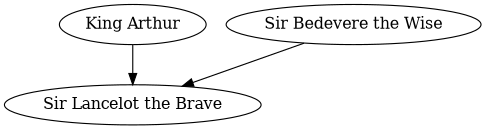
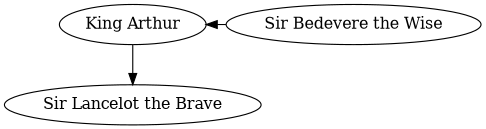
(248, 63) -> (222, 25)
